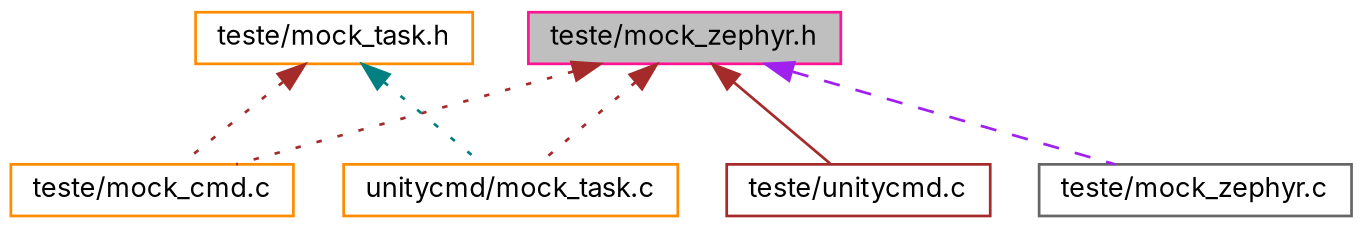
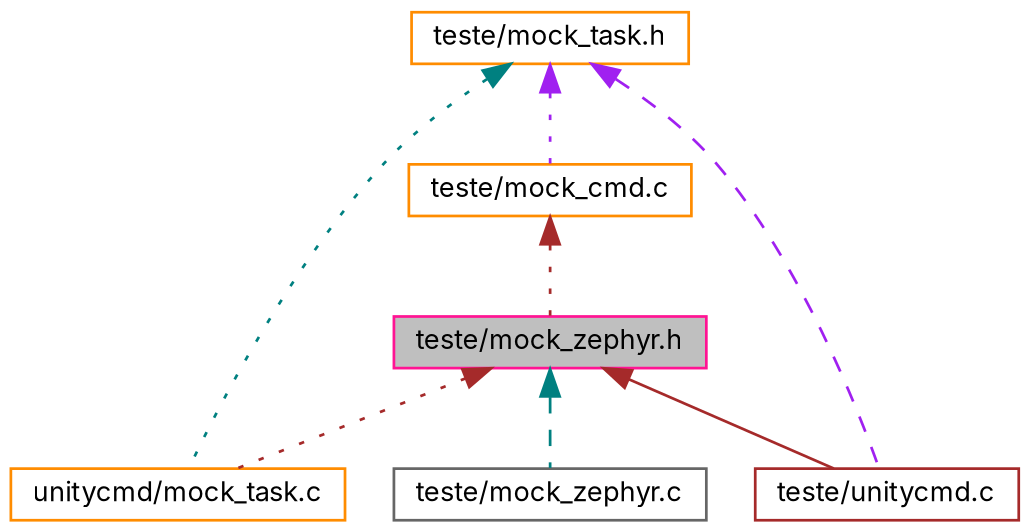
(954, 118) -> (550, 433)
(396, 120) -> (550, 280)
(232, 123) -> (550, 128)
none -> (778, 251)
